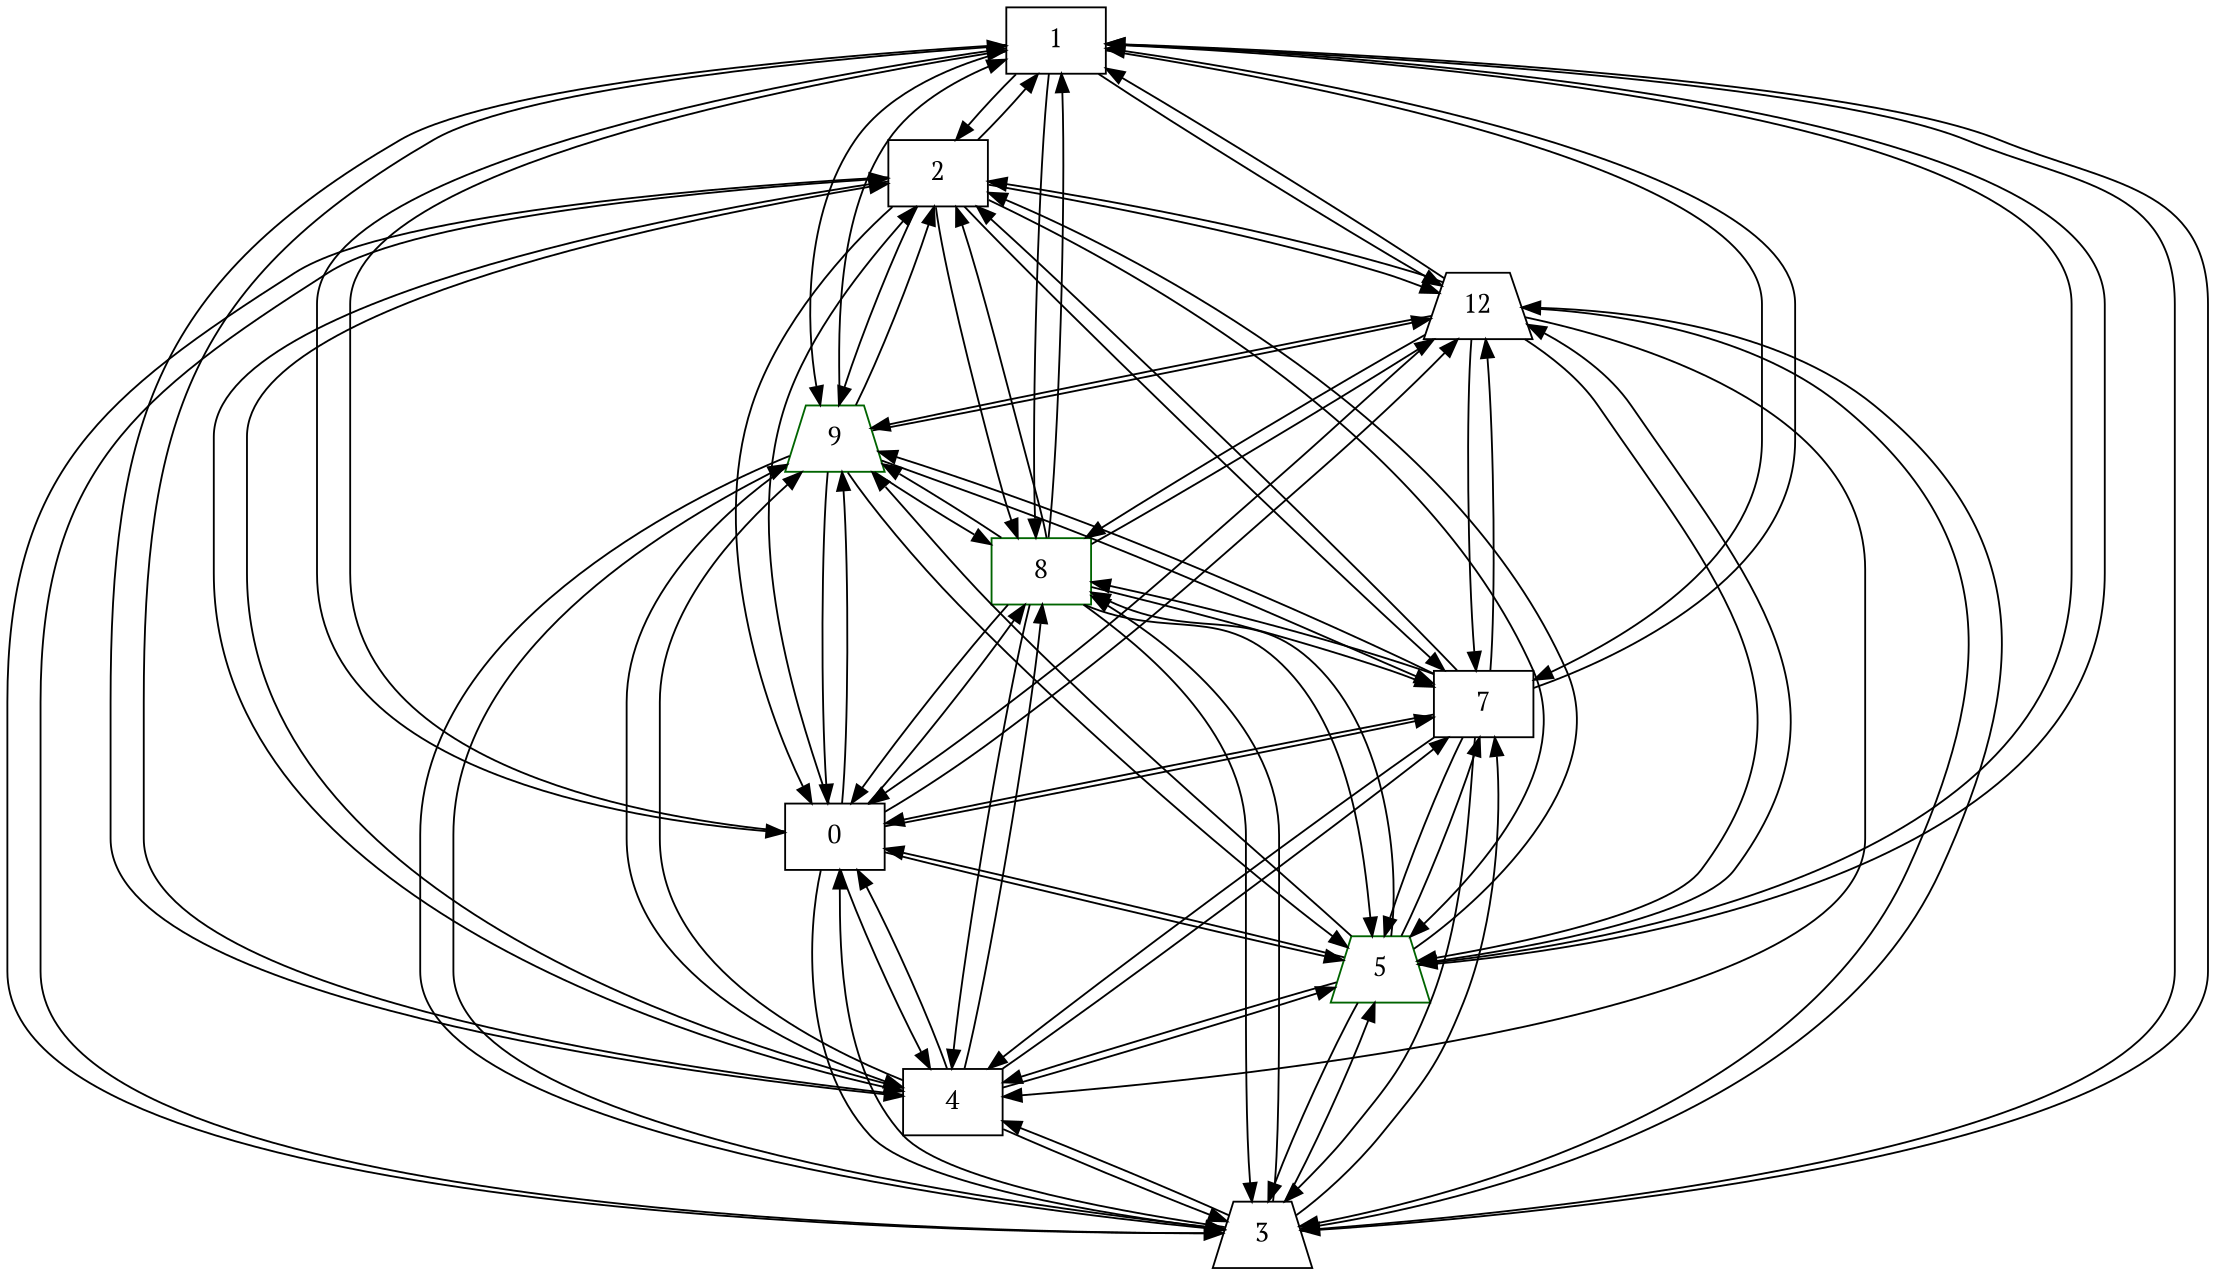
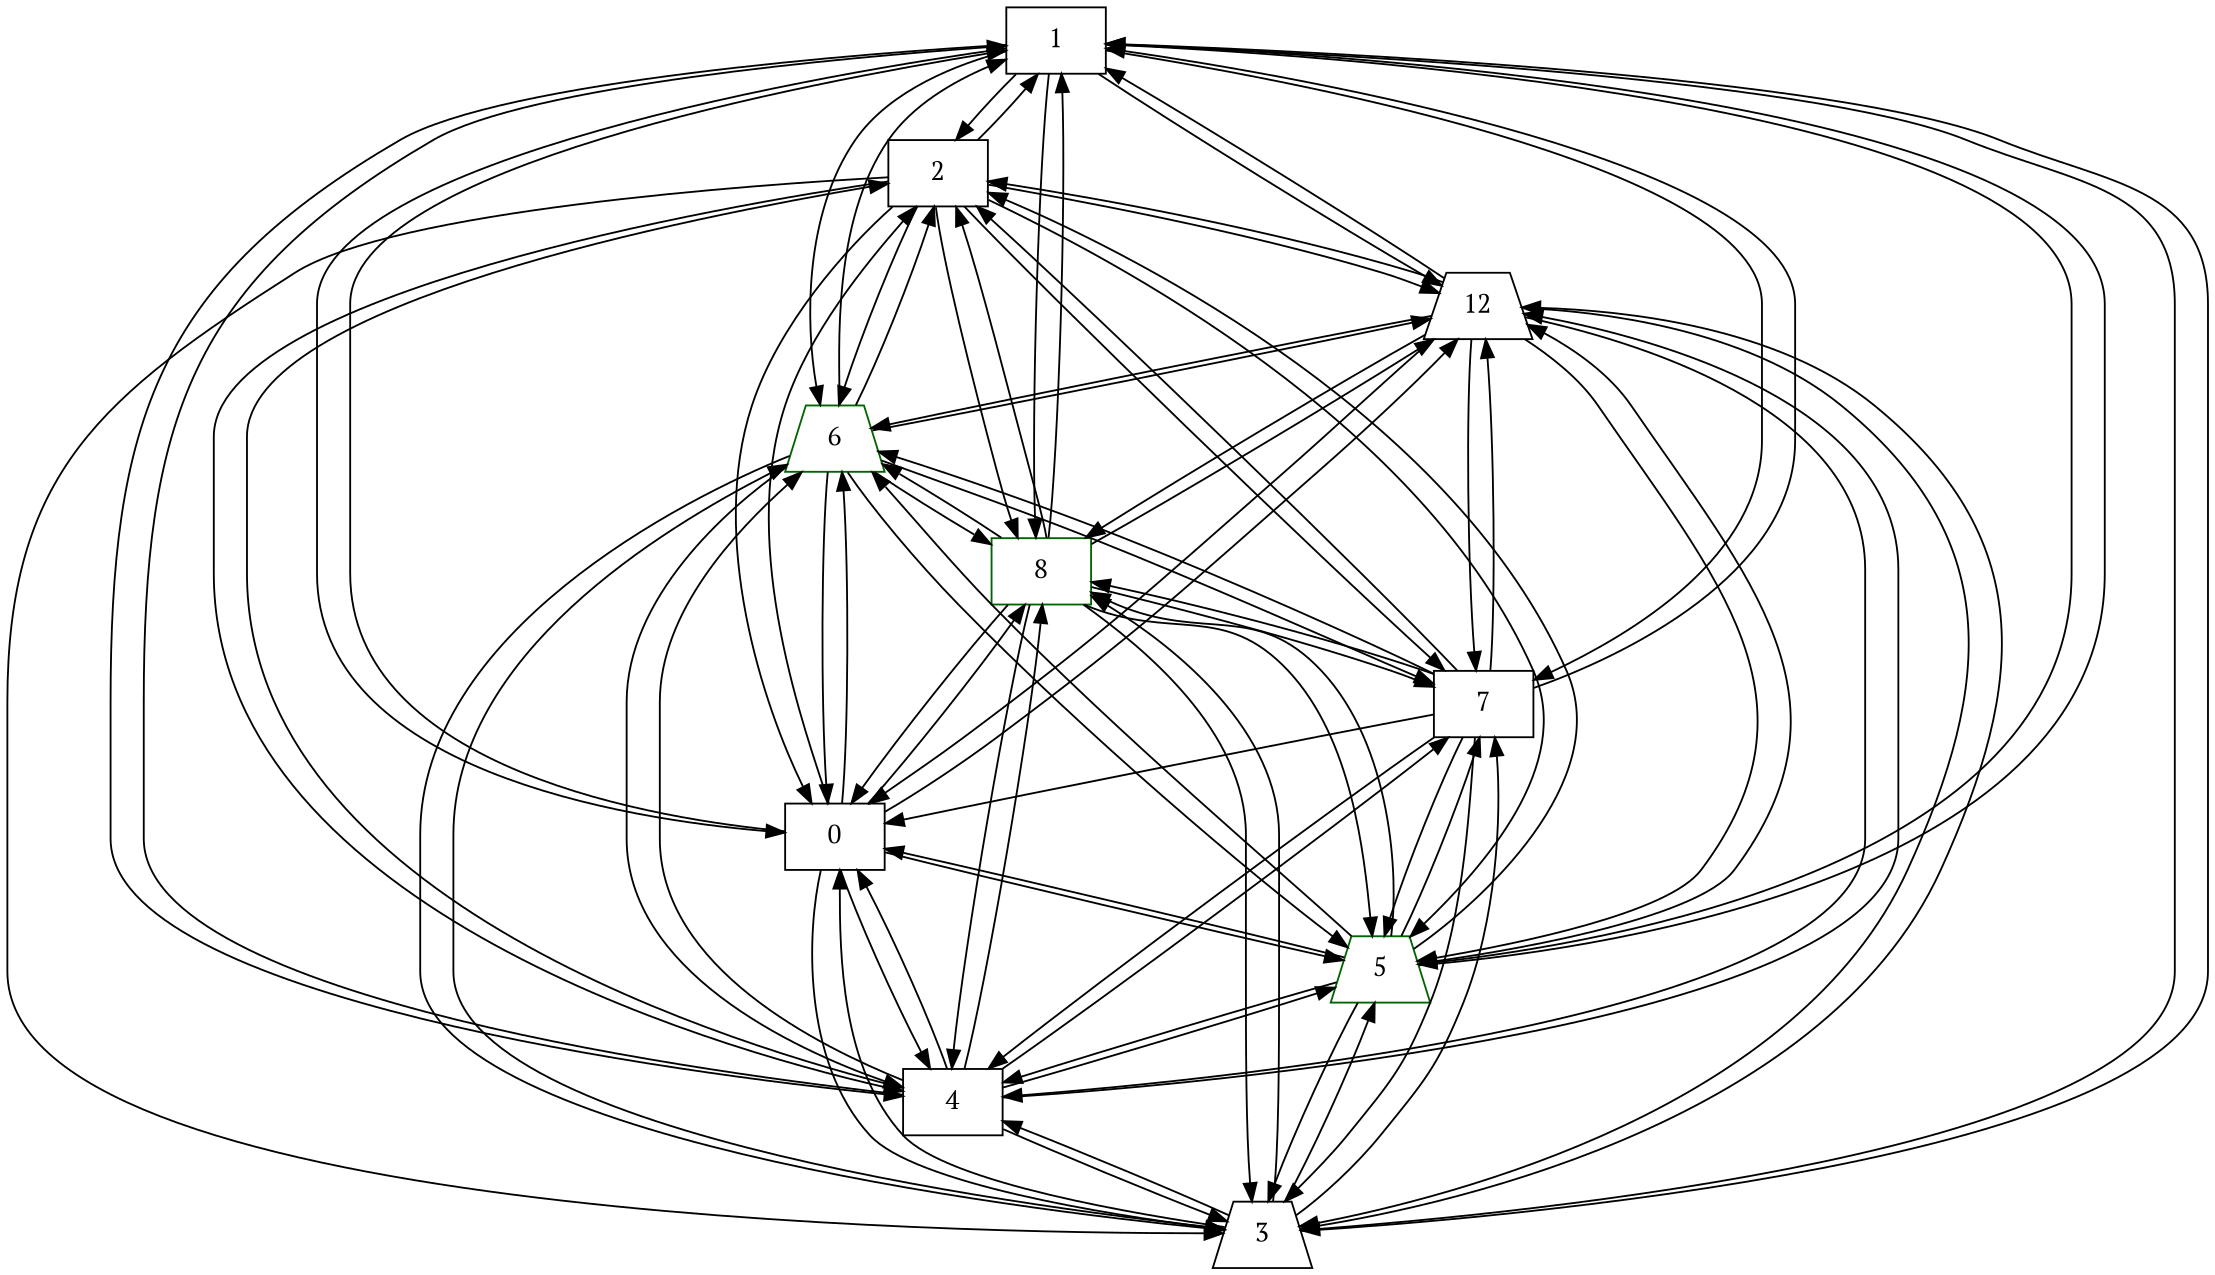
(835, 439) -> (835, 439)
(1150, 775) -> none
(41, 917) -> none
none -> (1831, 926)
